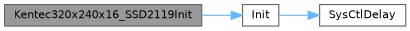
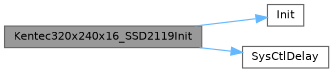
(294, 15) -> (215, 49)
